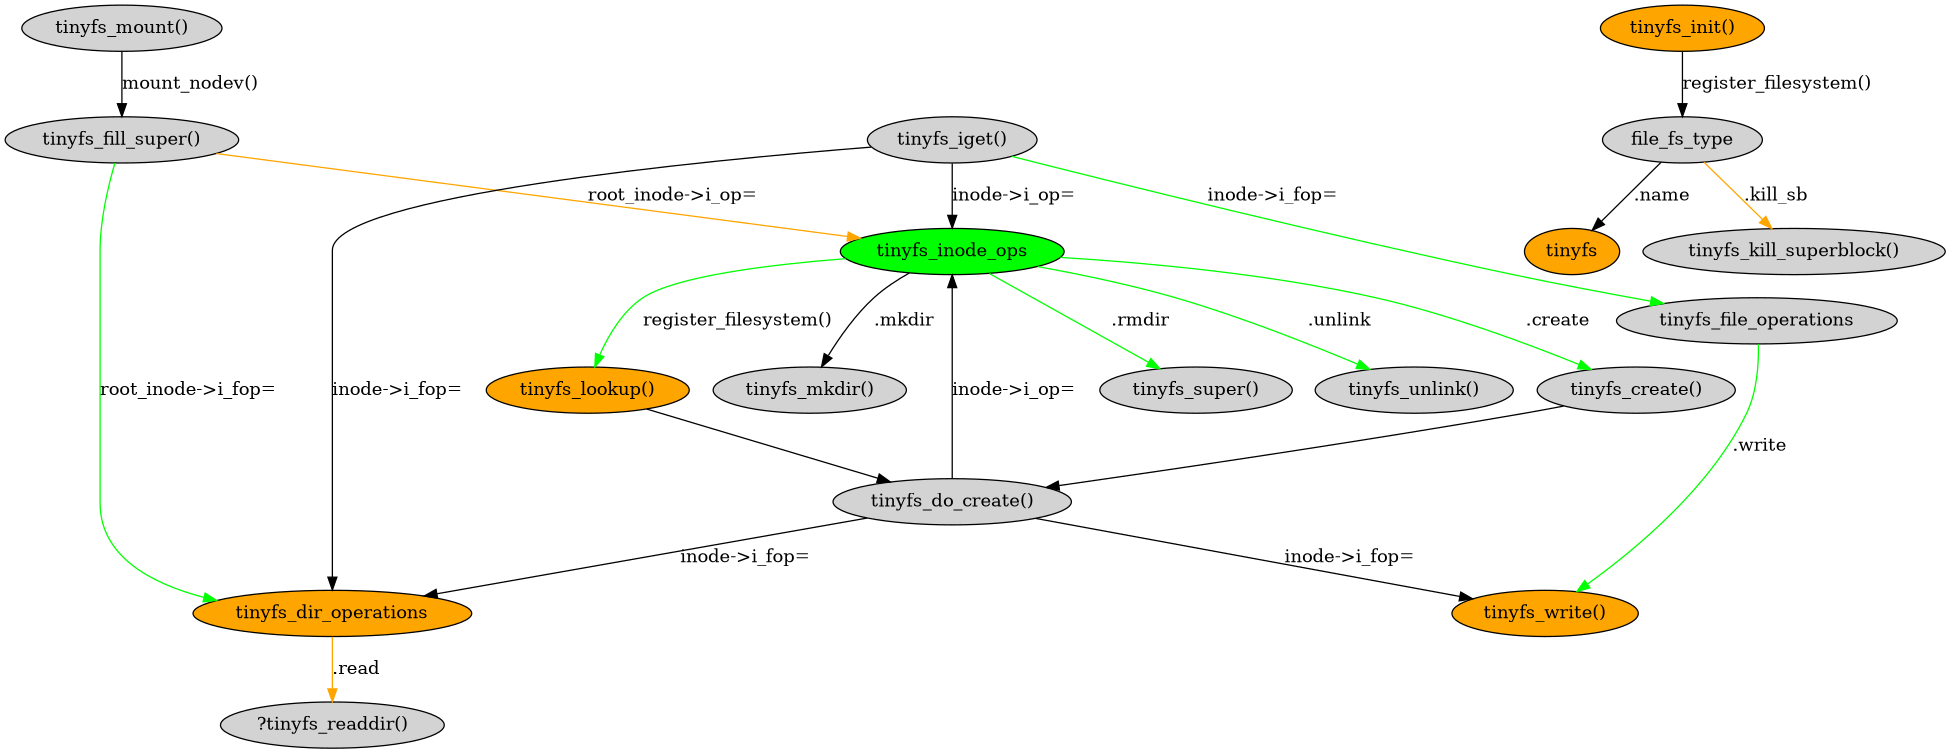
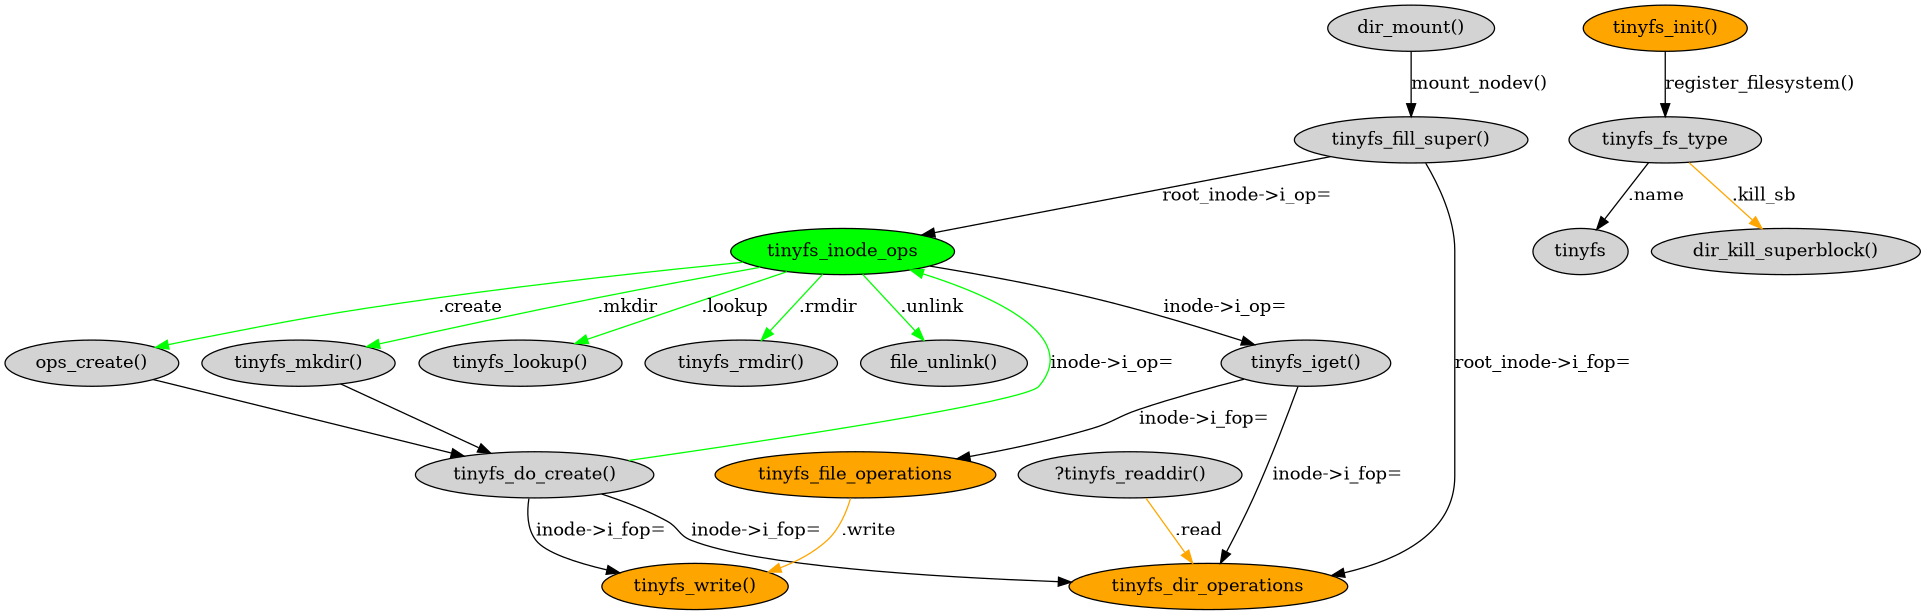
(122, 28) -> (1411, 28)
(1682, 140) -> (1665, 140)
(952, 189) -> (1088, 297)
(532, 195) -> (1132, 195)
(1330, 234) -> (1108, 423)
(1572, 252) -> (1581, 252)
(1794, 252) -> (1786, 252)
(863, 309) -> (569, 303)
(738, 321) -> (735, 307)
(1757, 321) -> (855, 475)
(952, 383) -> (929, 413)
(588, 390) -> (521, 363)
(1196, 390) -> (741, 363)
(1414, 390) -> (944, 363)
(1636, 390) -> (92, 363)
(100, 408) -> (1455, 396)
(762, 444) -> (410, 416)
(1701, 481) -> (825, 542)
(332, 663) -> (1165, 525)
